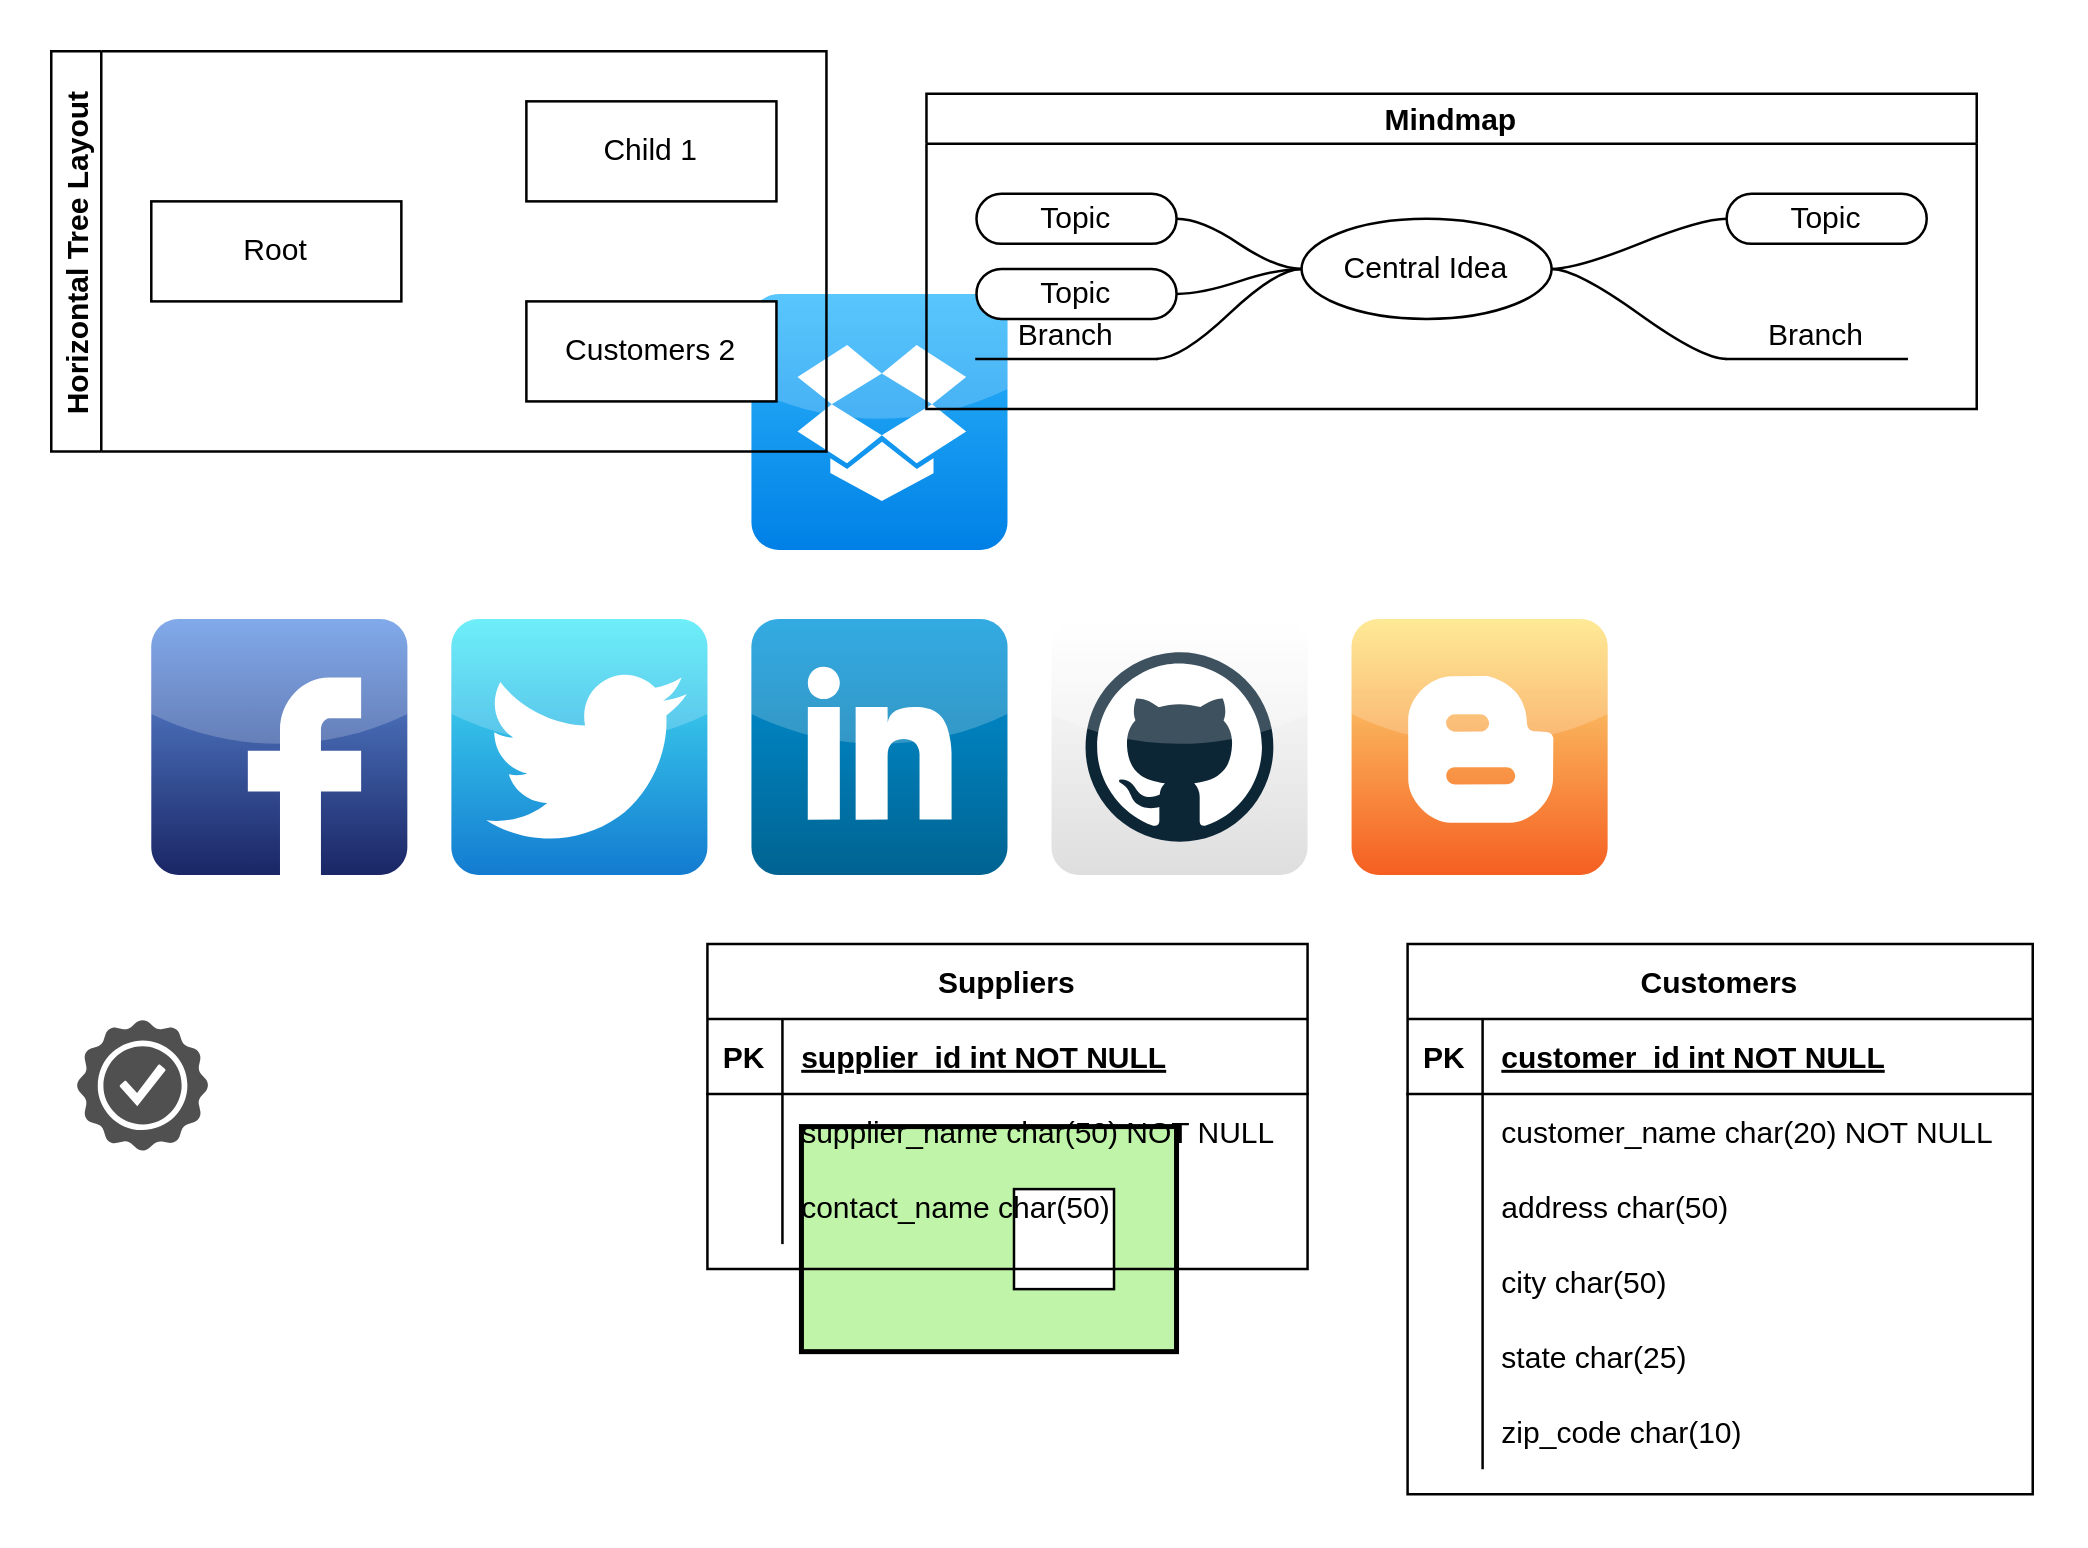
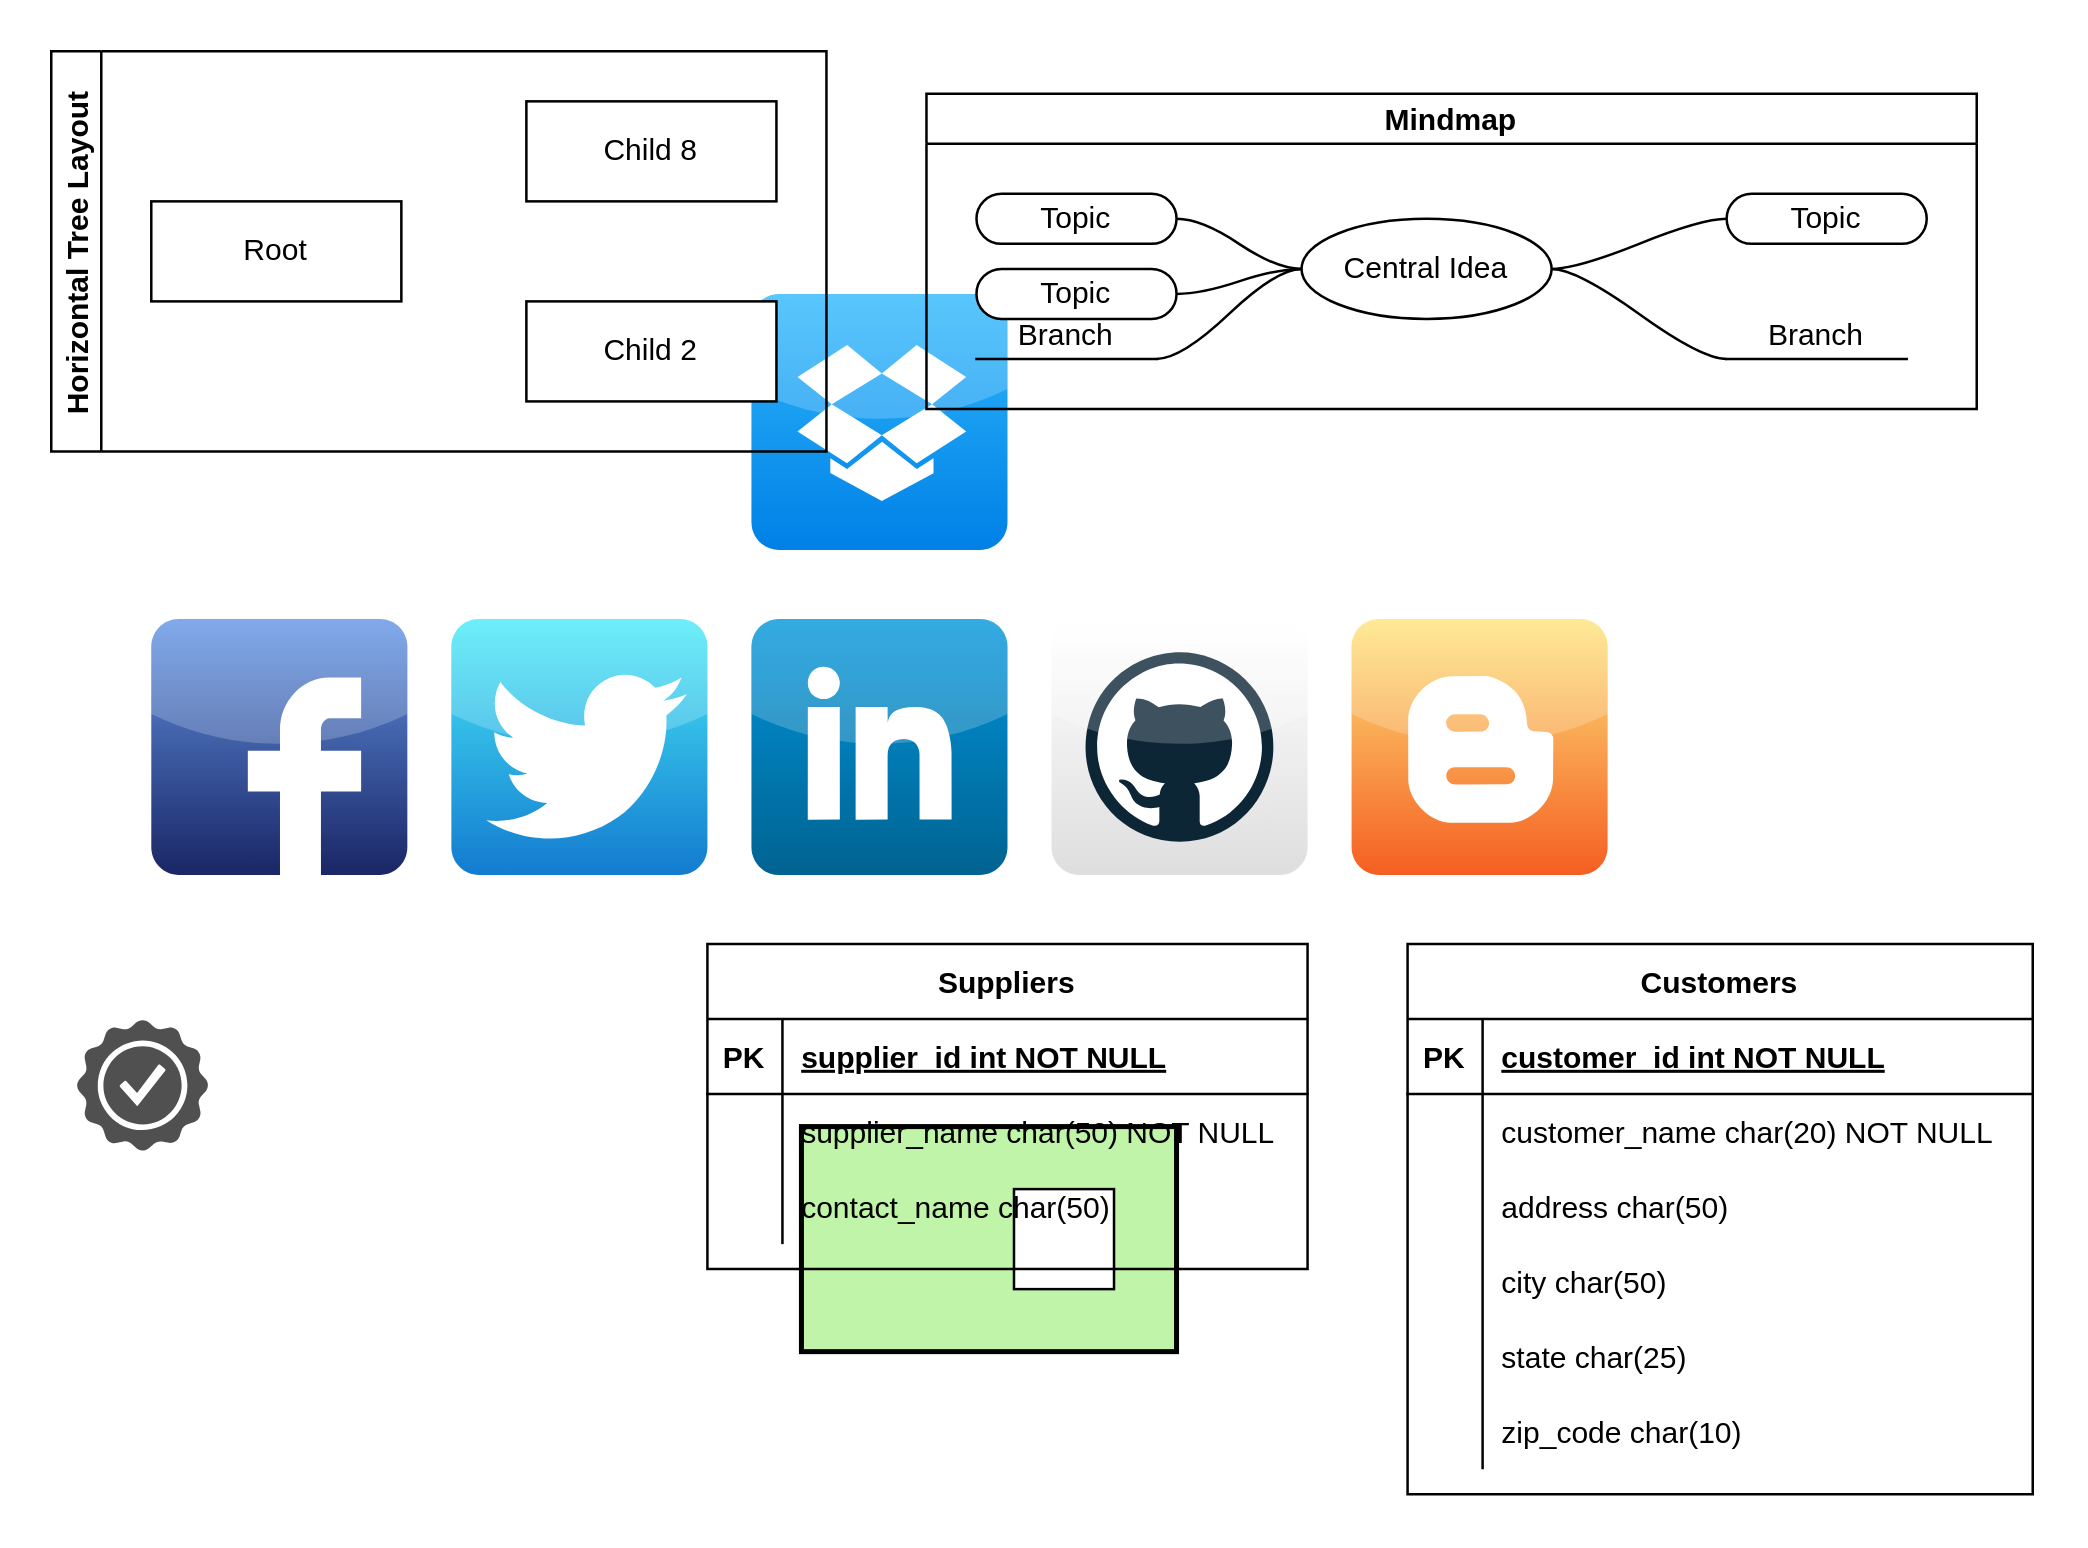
(651, 151) -> (651, 151)
(651, 351) -> (651, 351)
